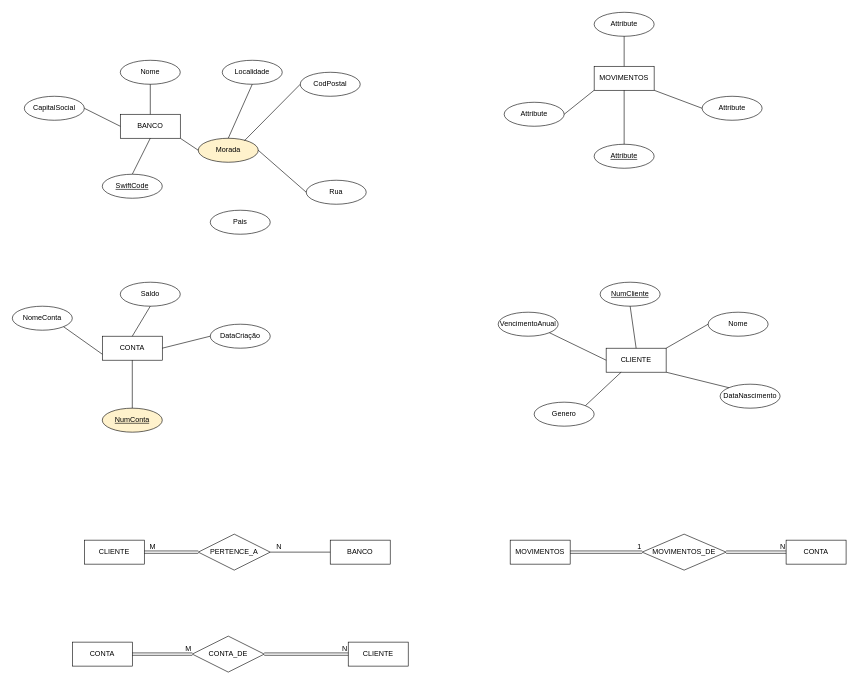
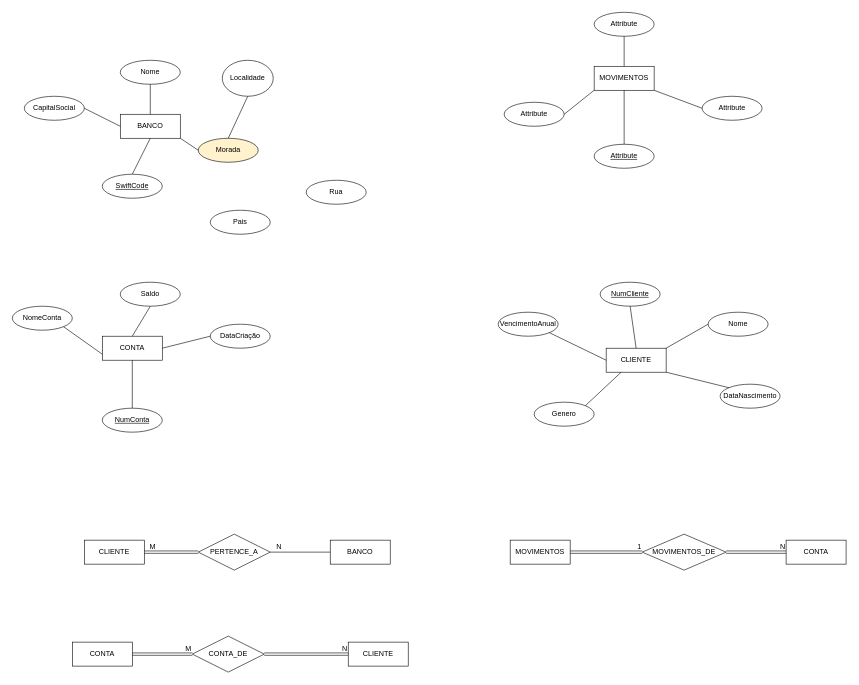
(252, 72) -> (248, 78)
(330, 84) -> none
(273, 112) -> none
(282, 171) -> none
(132, 420) -> (132, 420)
